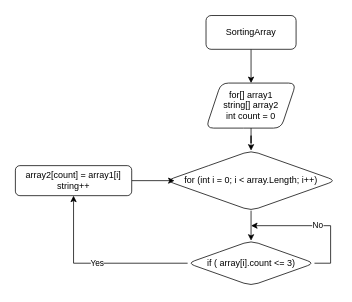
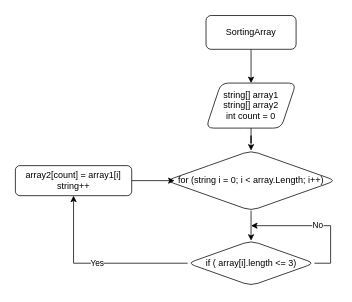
(251, 105) -> (251, 105)
(251, 180) -> (251, 180)
(251, 263) -> (251, 263)
